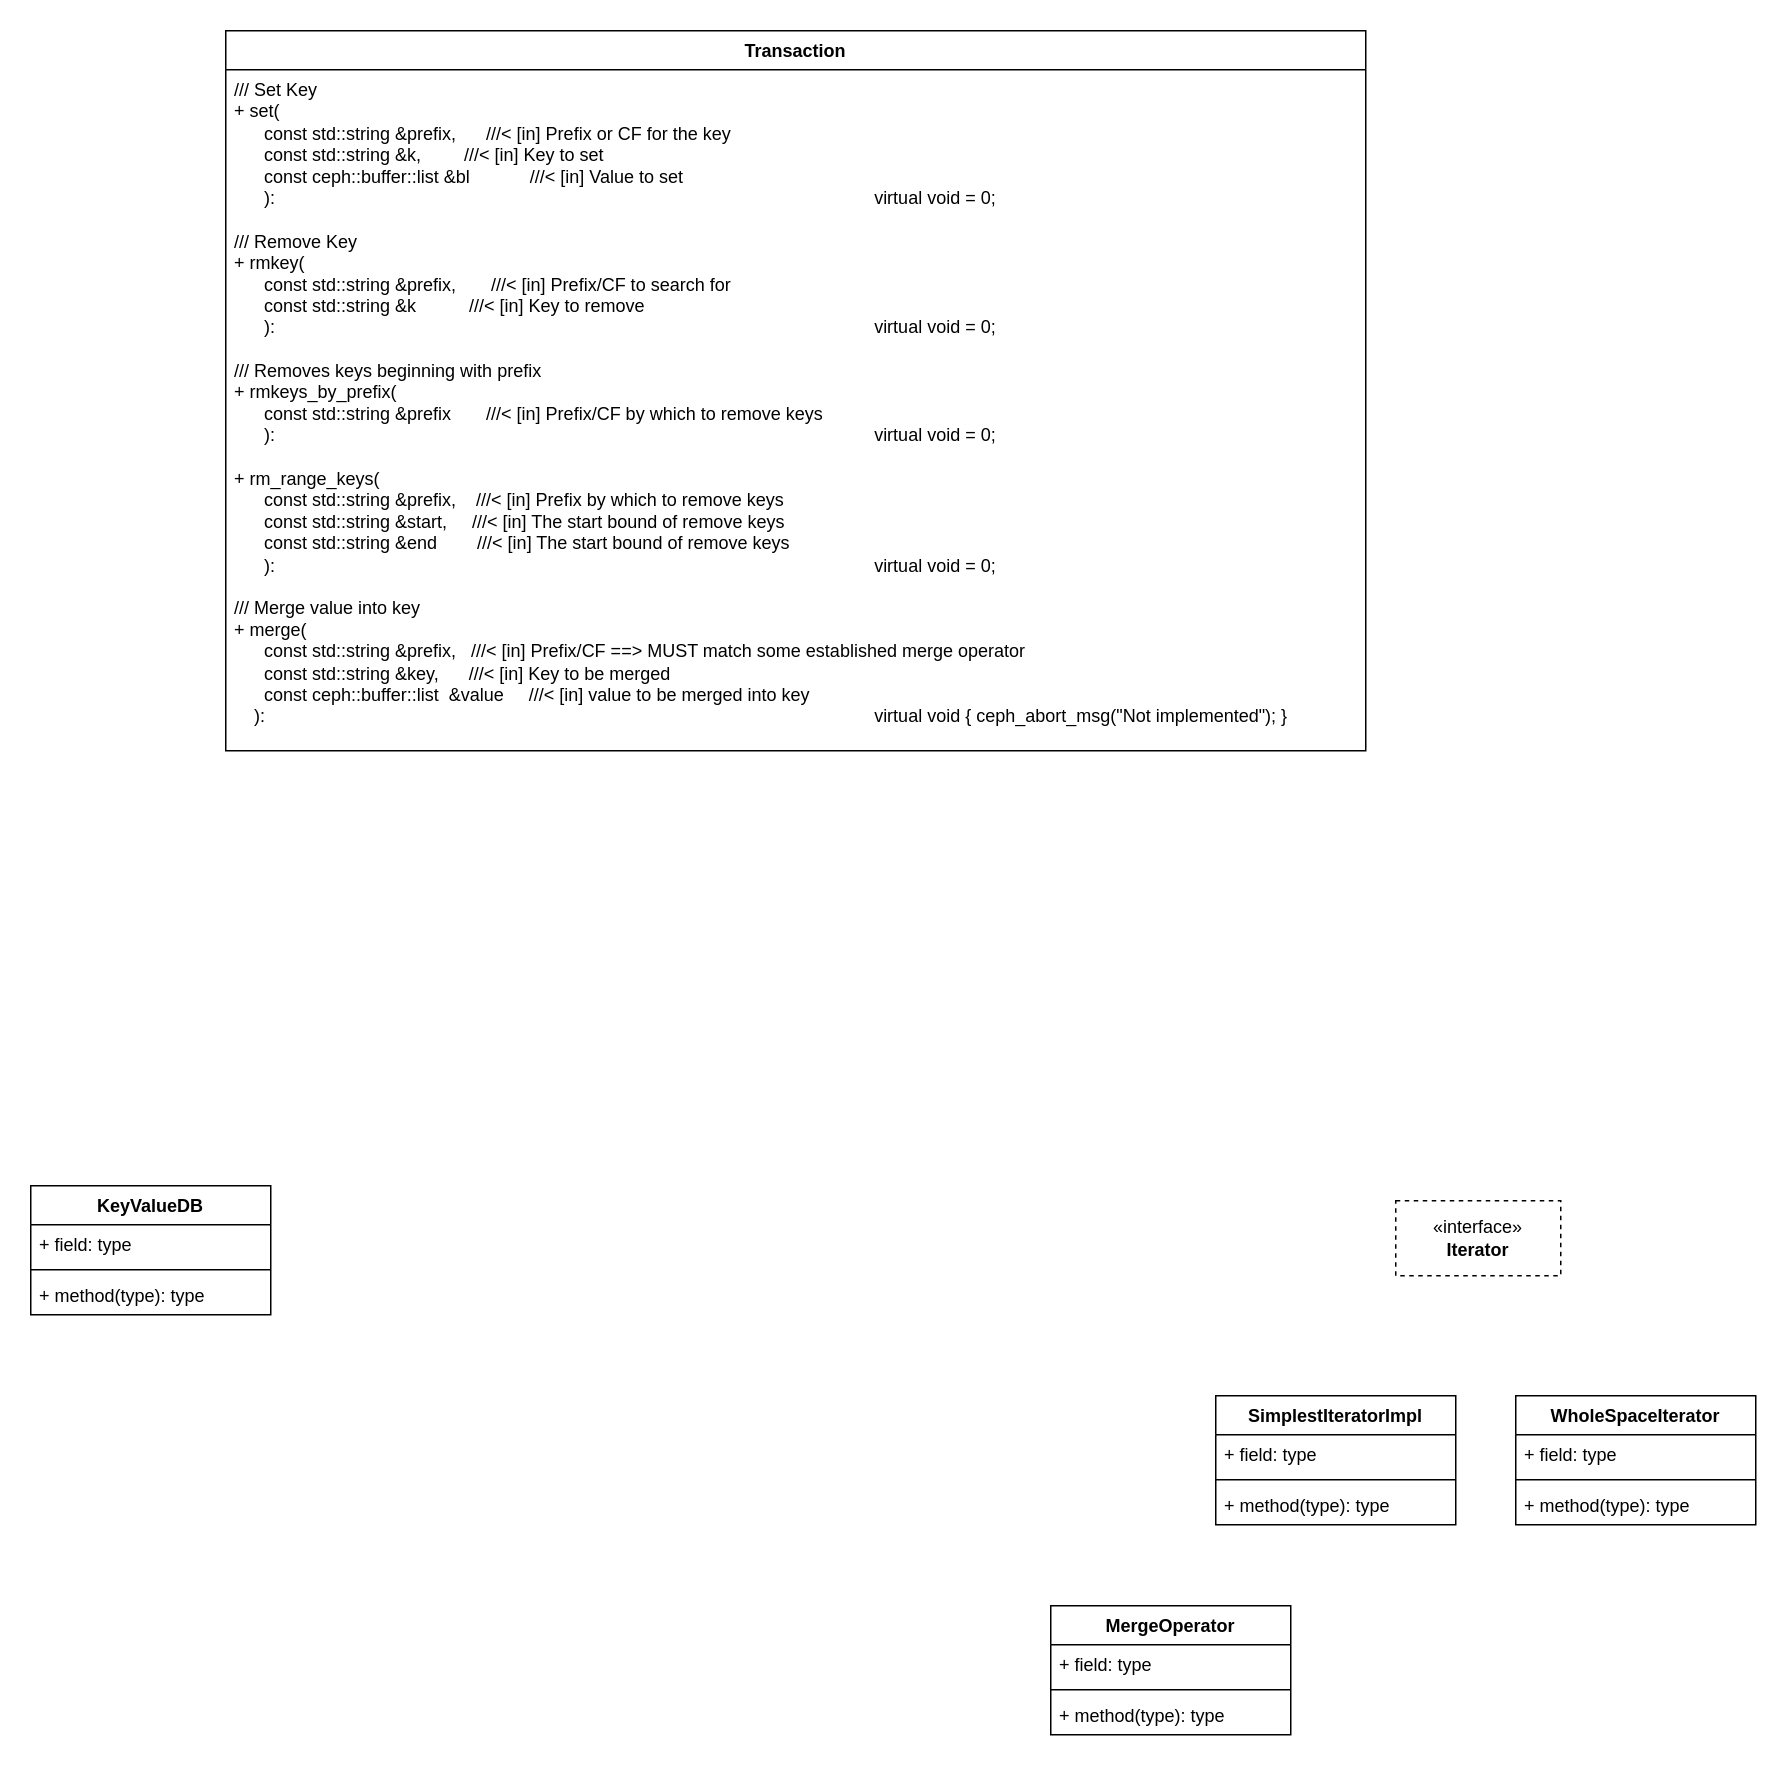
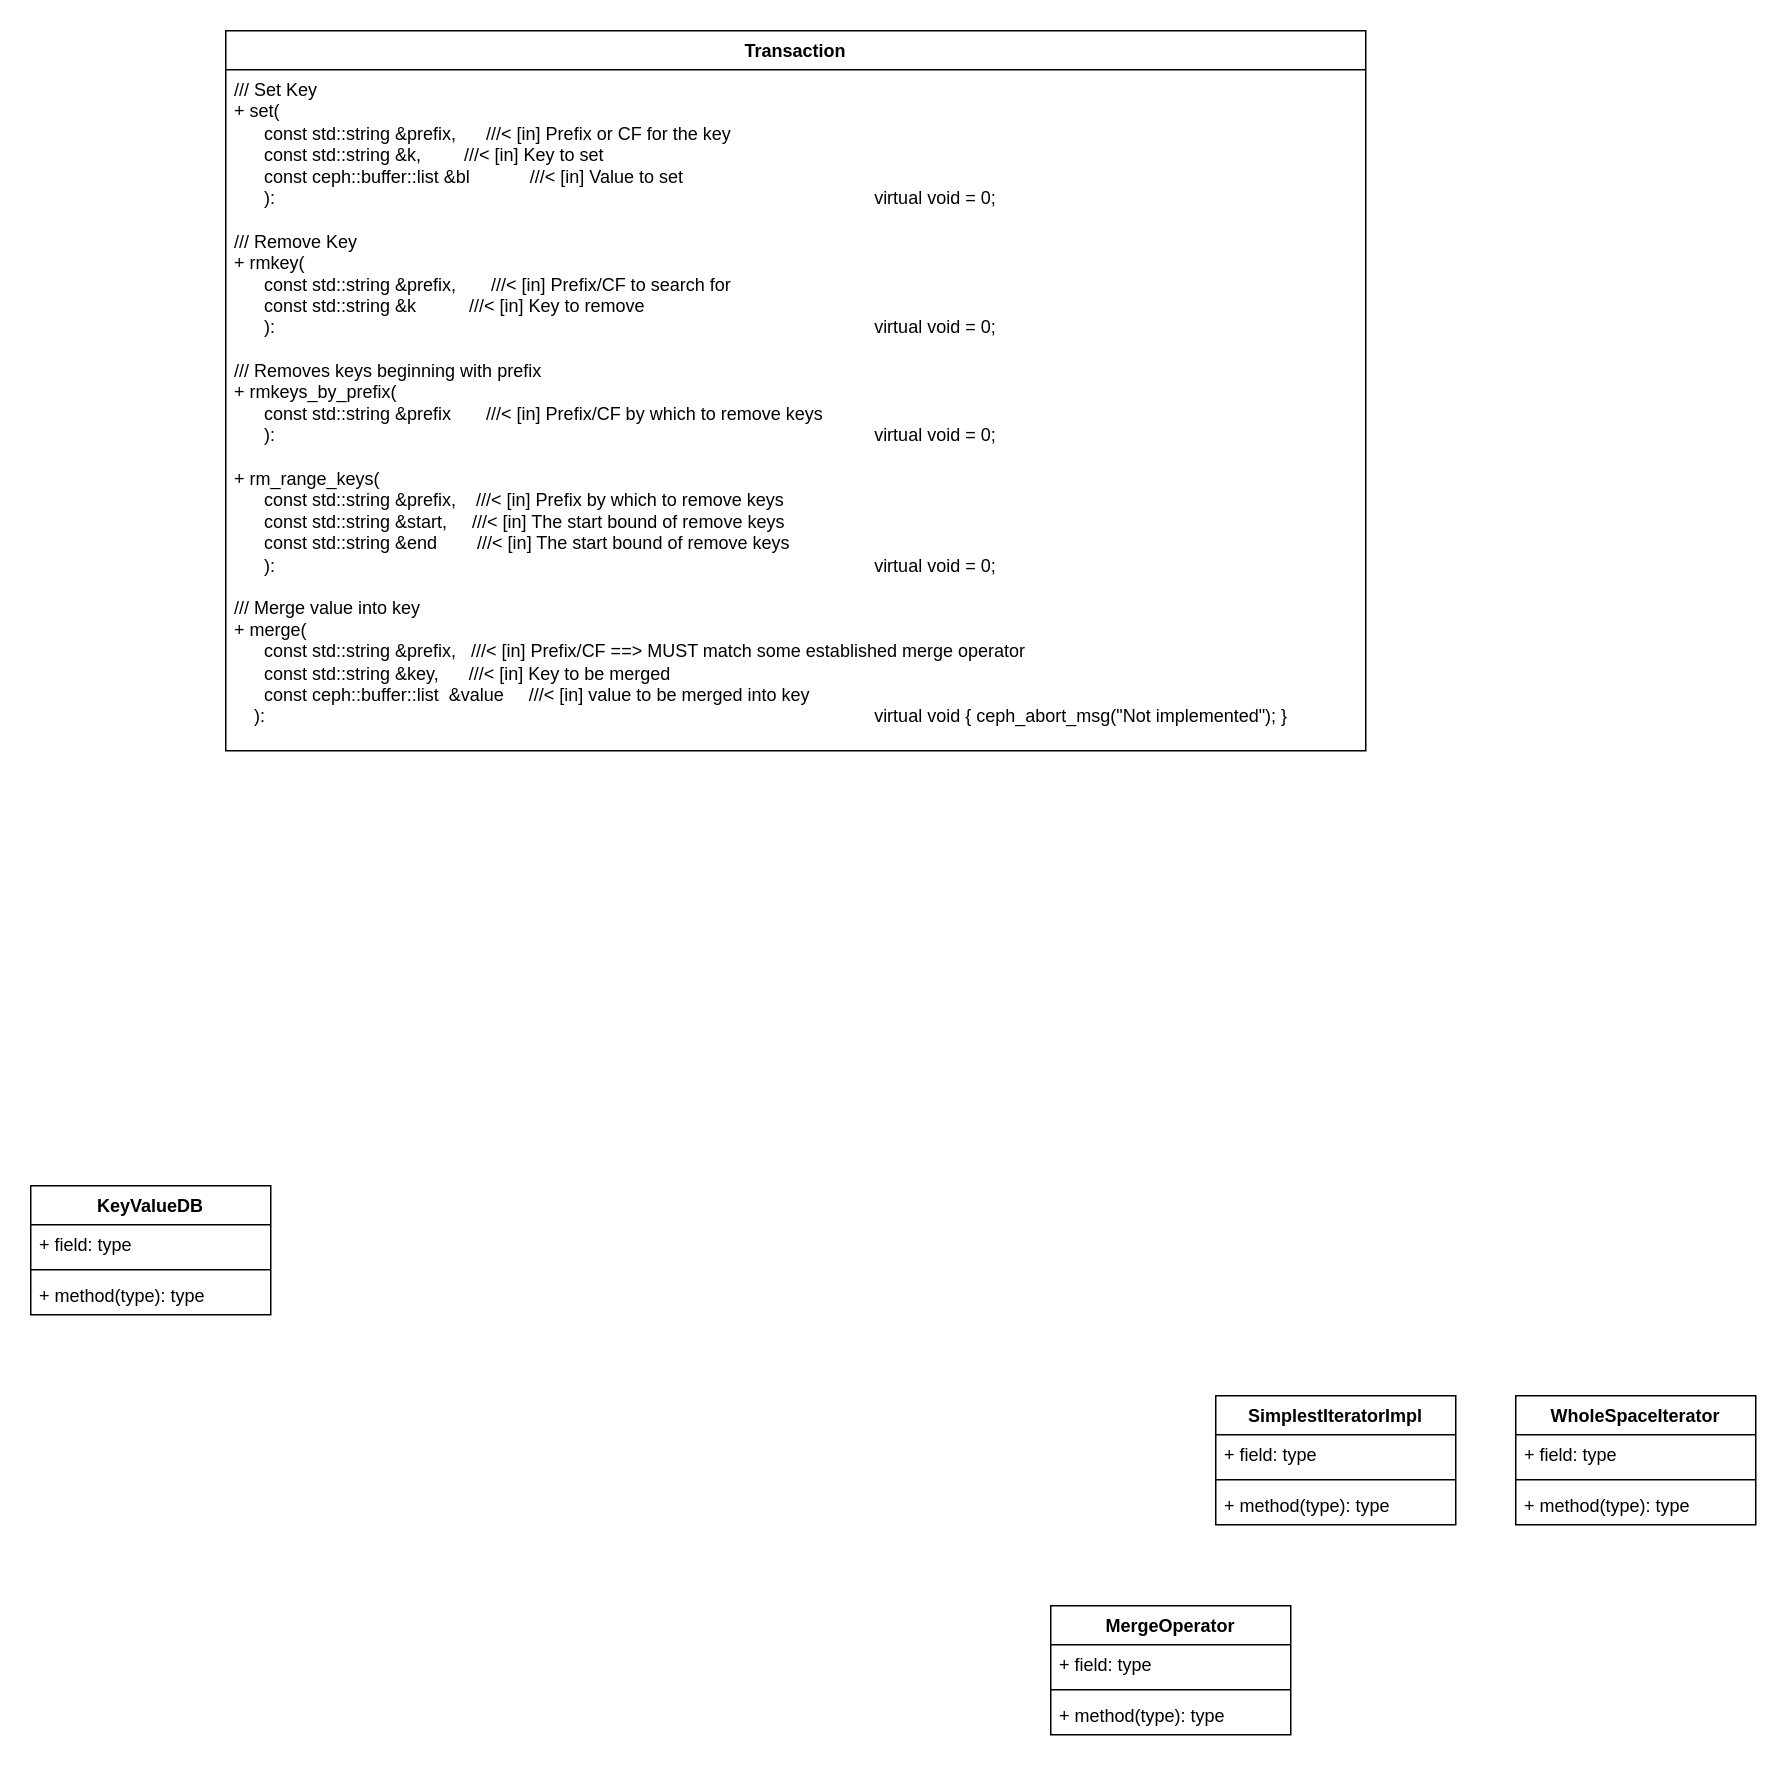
(1478, 1238) -> none
